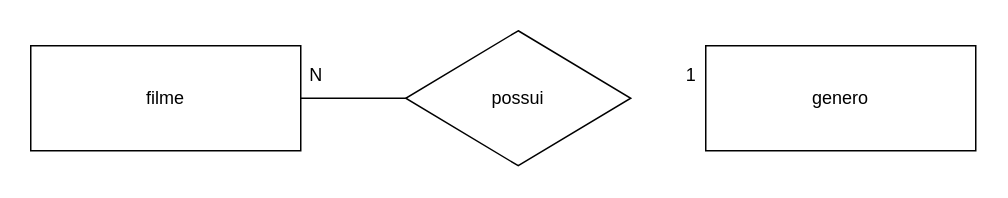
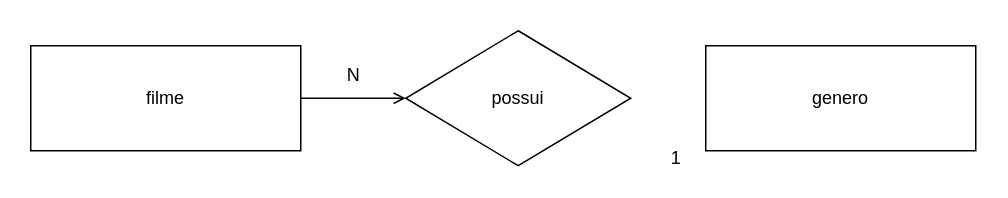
(316, 76) -> (353, 76)
(691, 76) -> (676, 158)
(400, 98) -> (399, 98)
